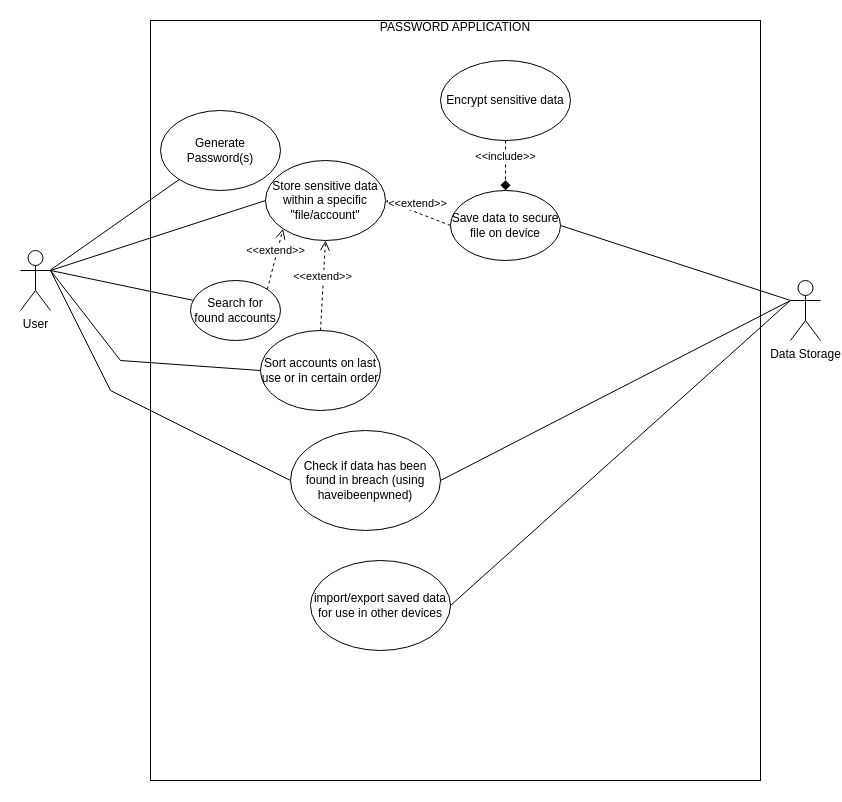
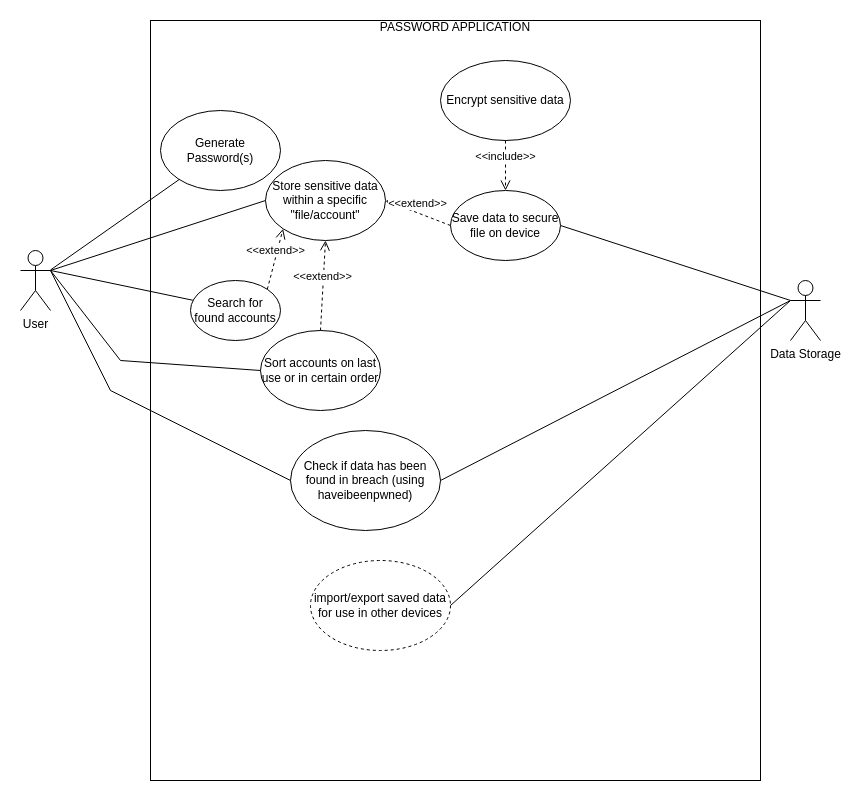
(506, 180) -> (506, 183)
(381, 606) -> (381, 606)
